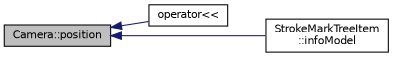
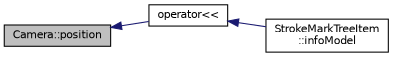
(194, 36) -> (252, 25)
